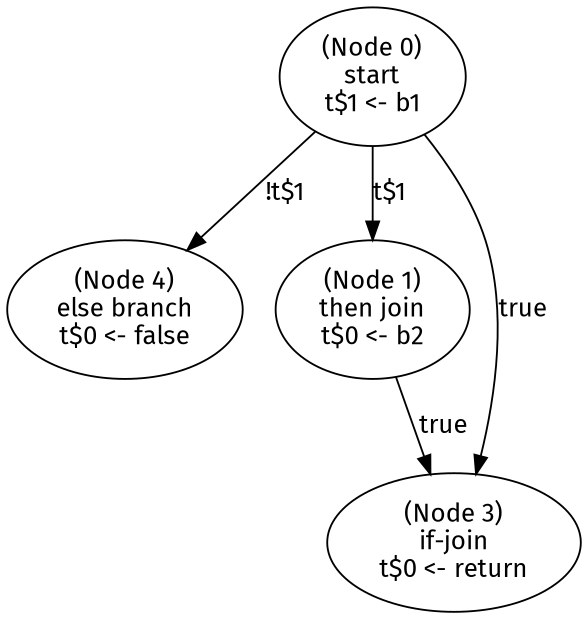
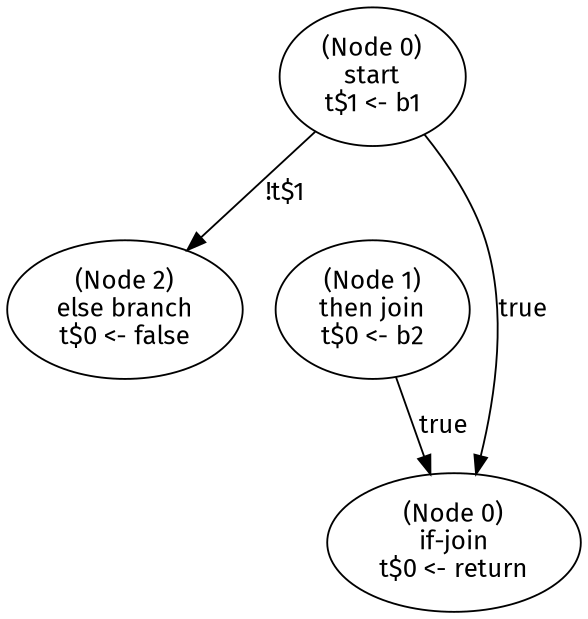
(373, 184) -> none
(125, 310) -> (125, 310)
(454, 543) -> (454, 543)
